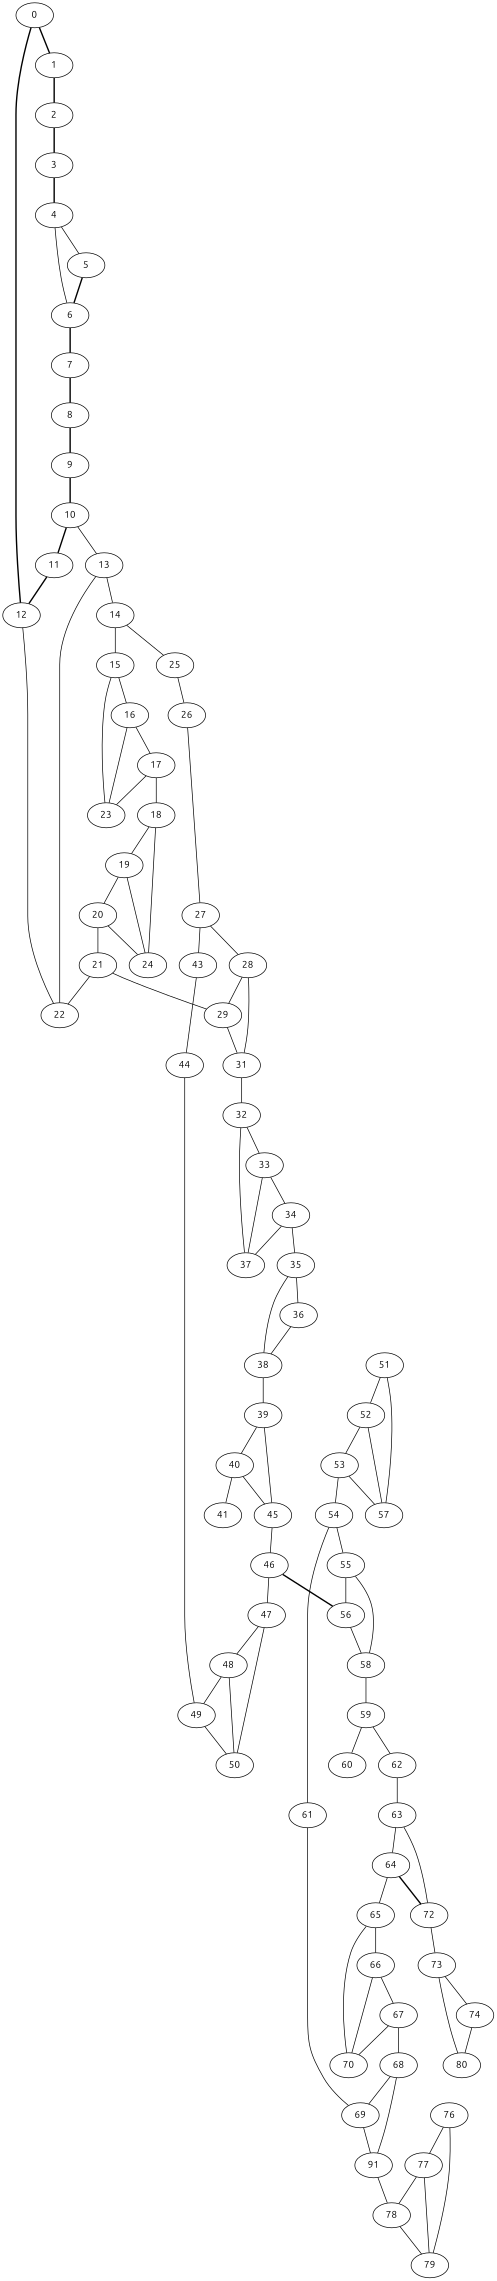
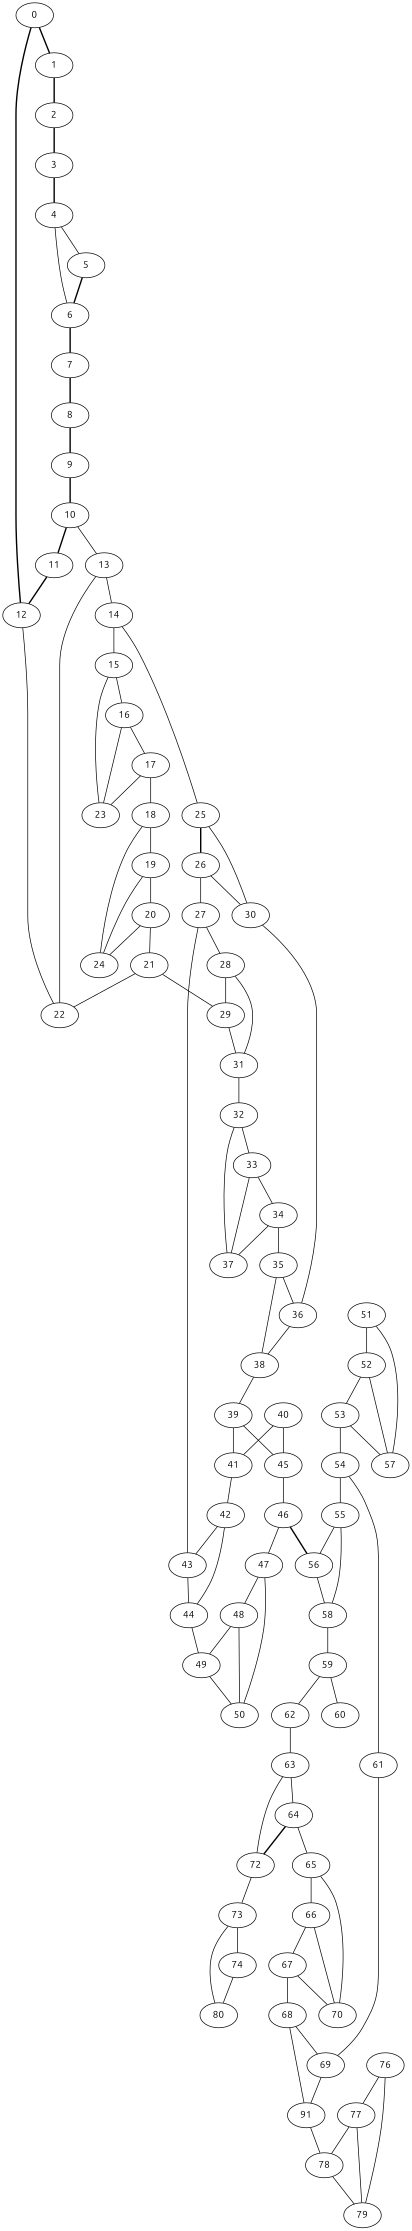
(181, 690) -> (201, 840)
none -> (251, 915)
(249, 1440) -> (233, 1440)
none -> (226, 1515)
